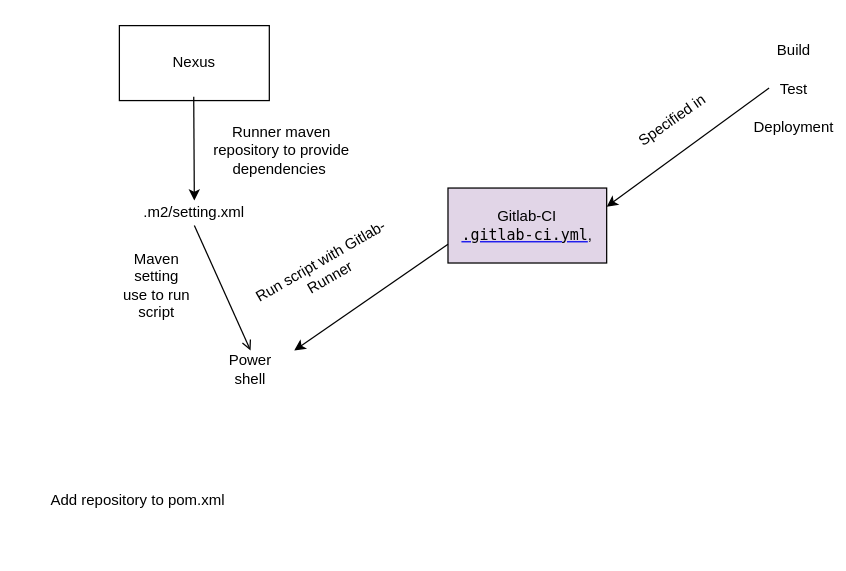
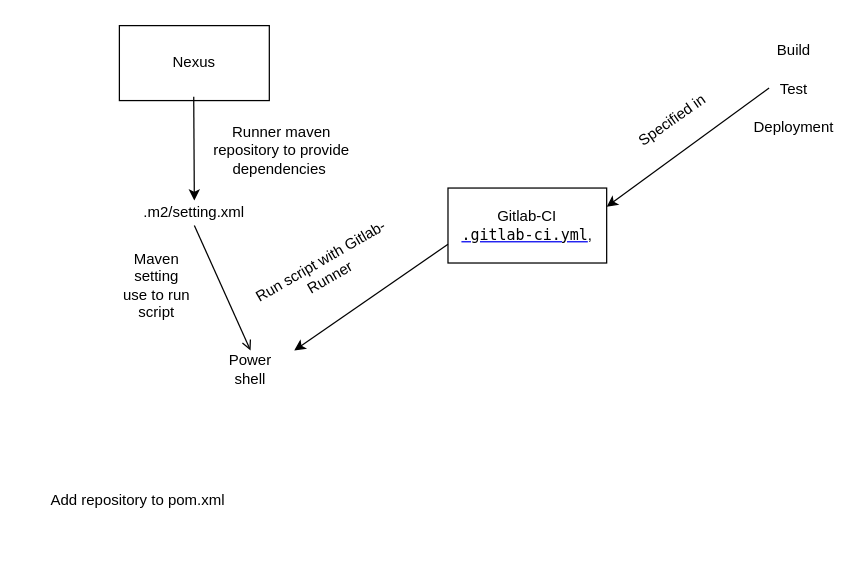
(528, 226) -> (528, 226)
